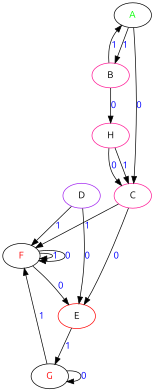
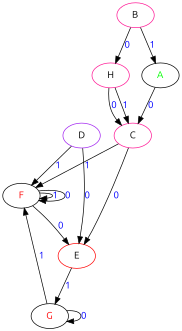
(123, 42) -> none
